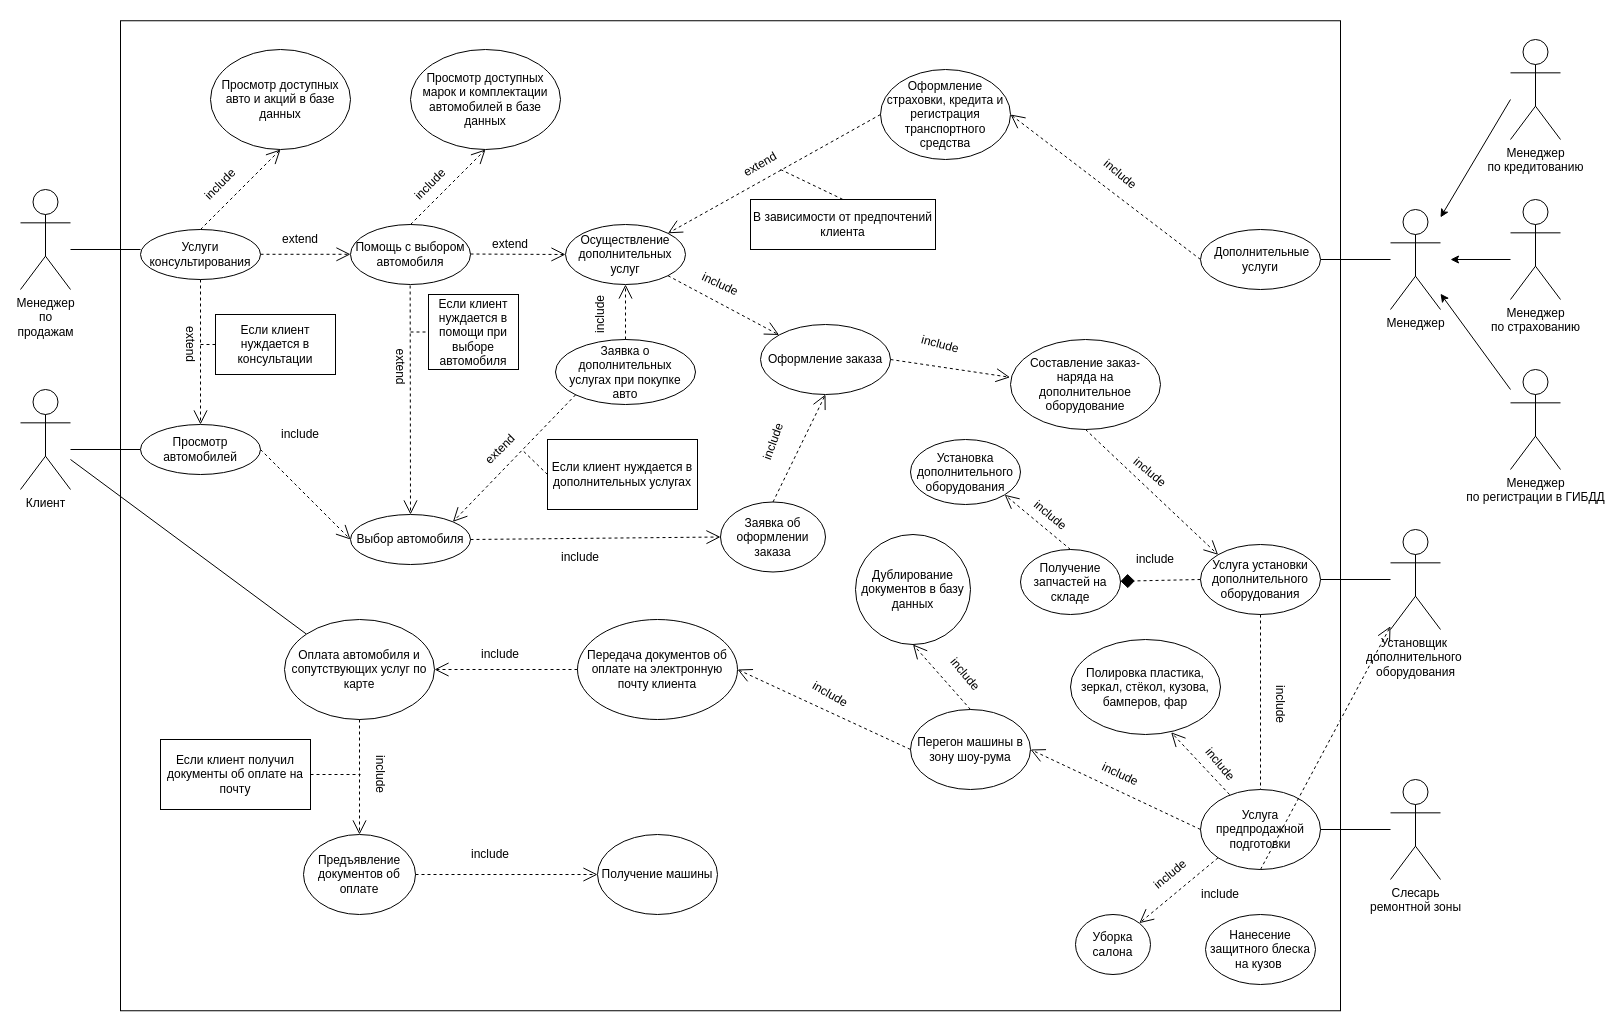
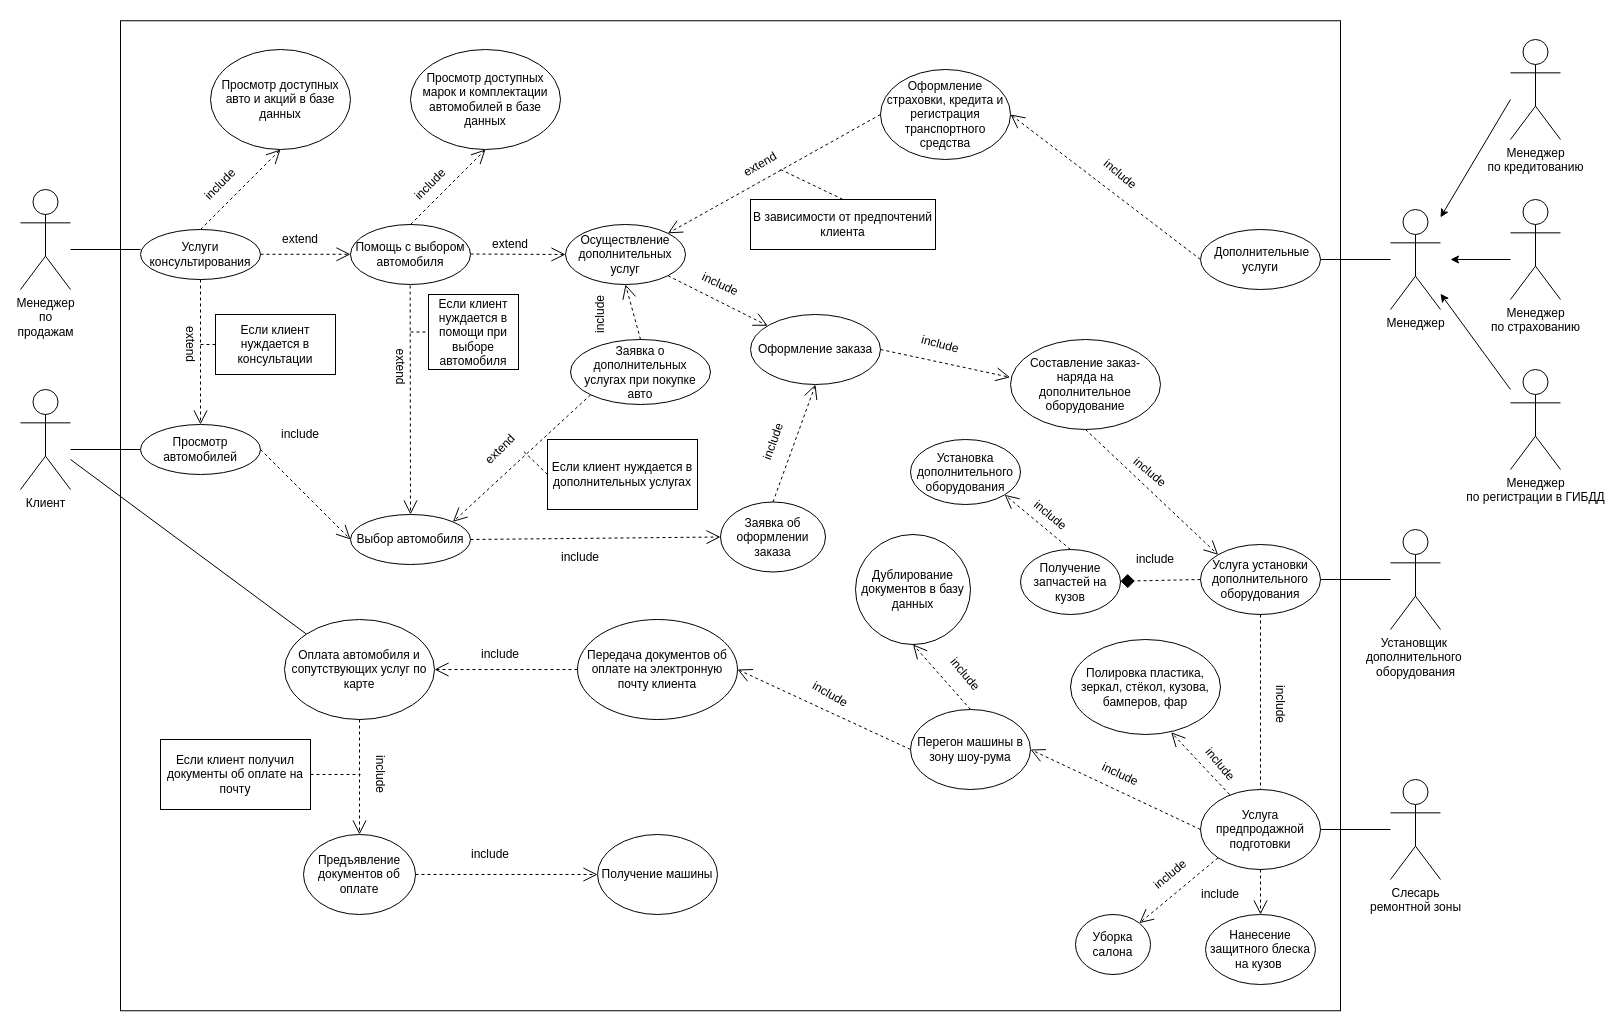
(826, 360) -> (816, 350)
(626, 372) -> (641, 372)
(1071, 583) -> (1071, 583)
(1325, 749) -> (1261, 891)
